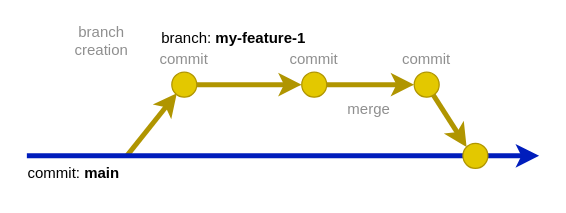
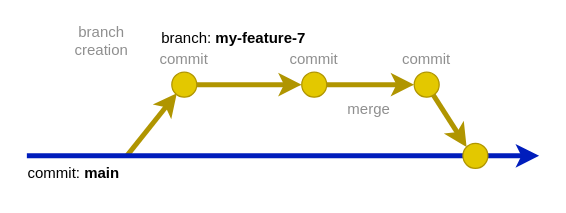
(242, 38) -> (242, 38)
